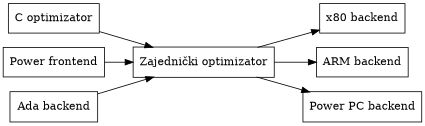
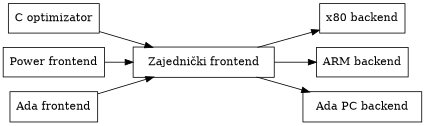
(204, 62) -> (204, 62)
(54, 107) -> (54, 107)
(362, 107) -> (362, 107)
